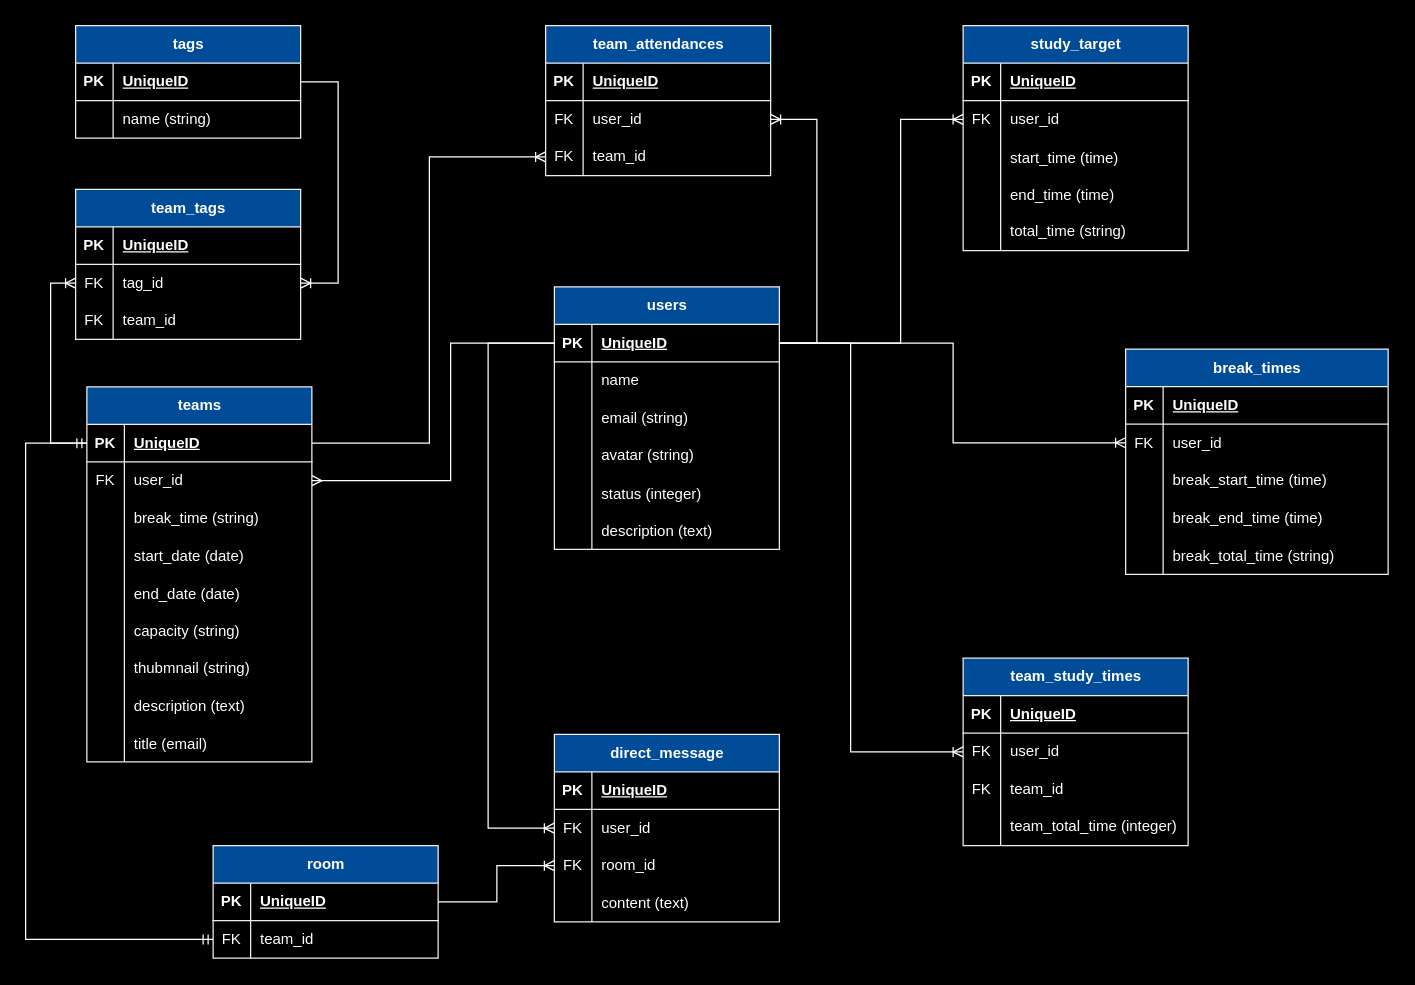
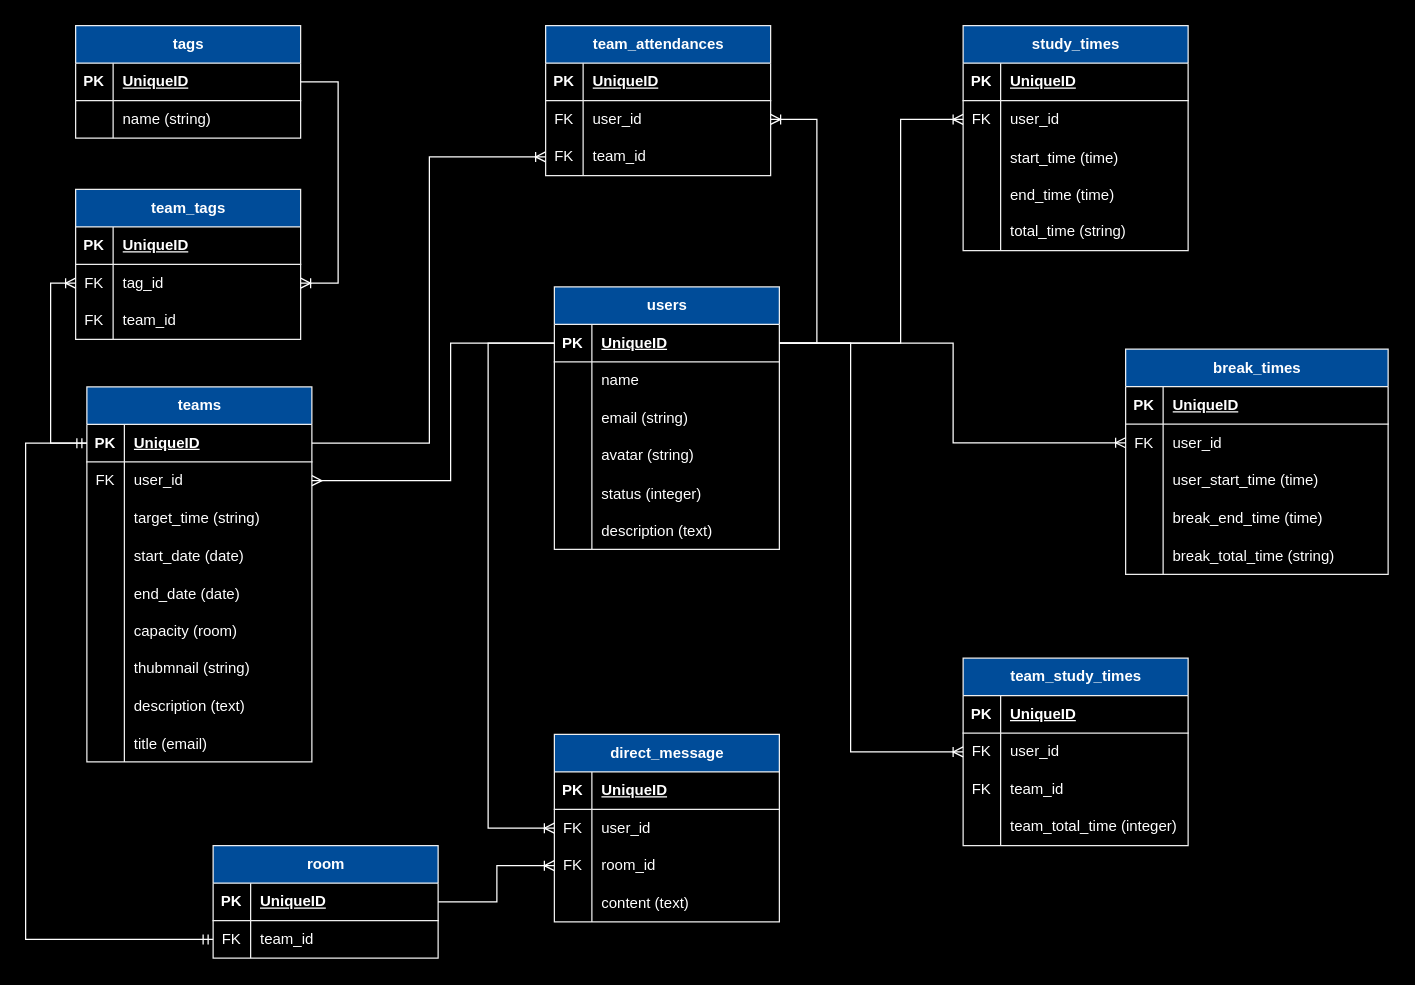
(1076, 44) -> (1076, 44)
(1264, 481) -> (1260, 481)
(208, 518) -> (213, 518)
(199, 631) -> (193, 631)
